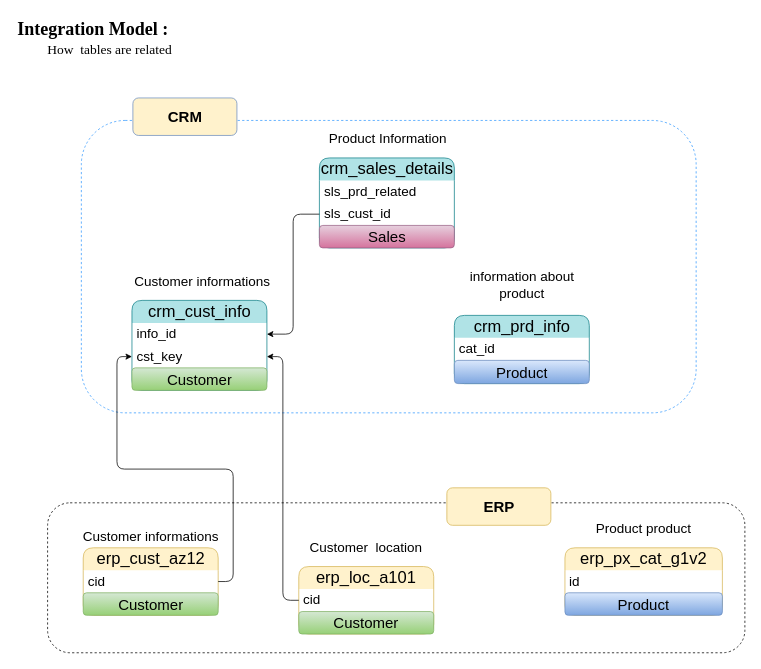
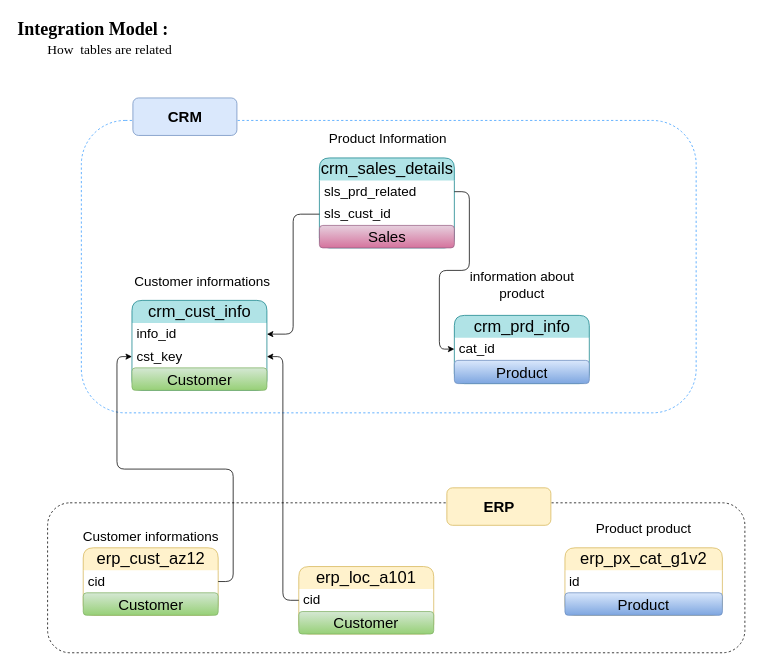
(185, 117) -> (185, 117)
none -> (455, 270)
(366, 548) -> none
